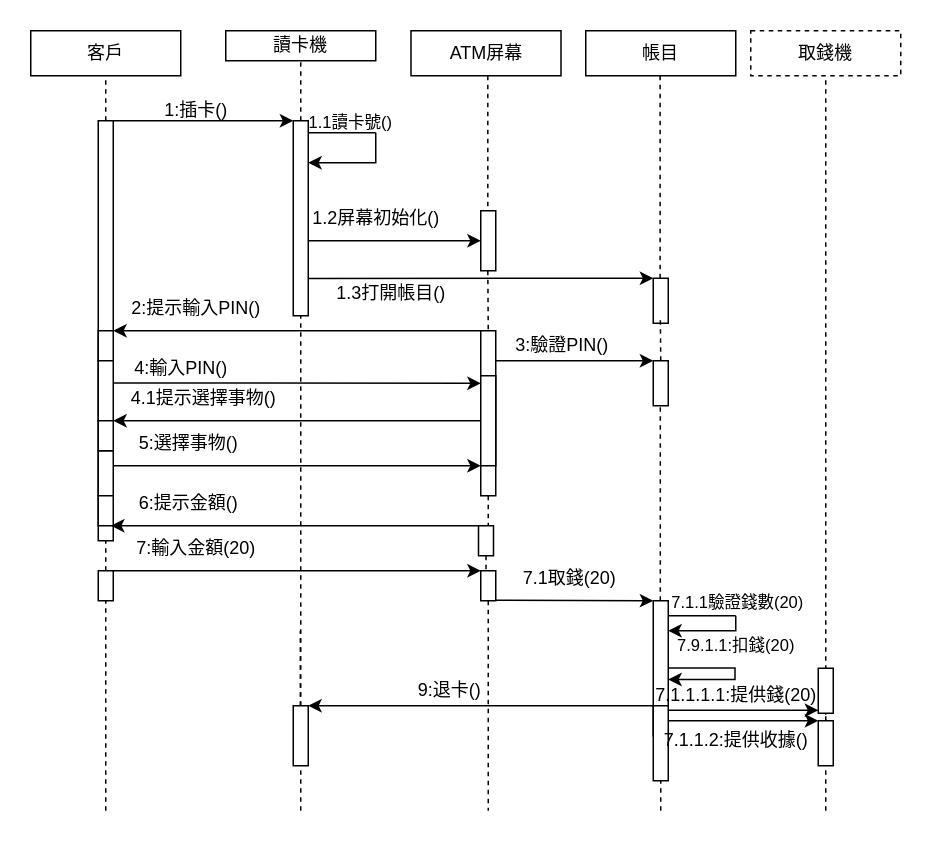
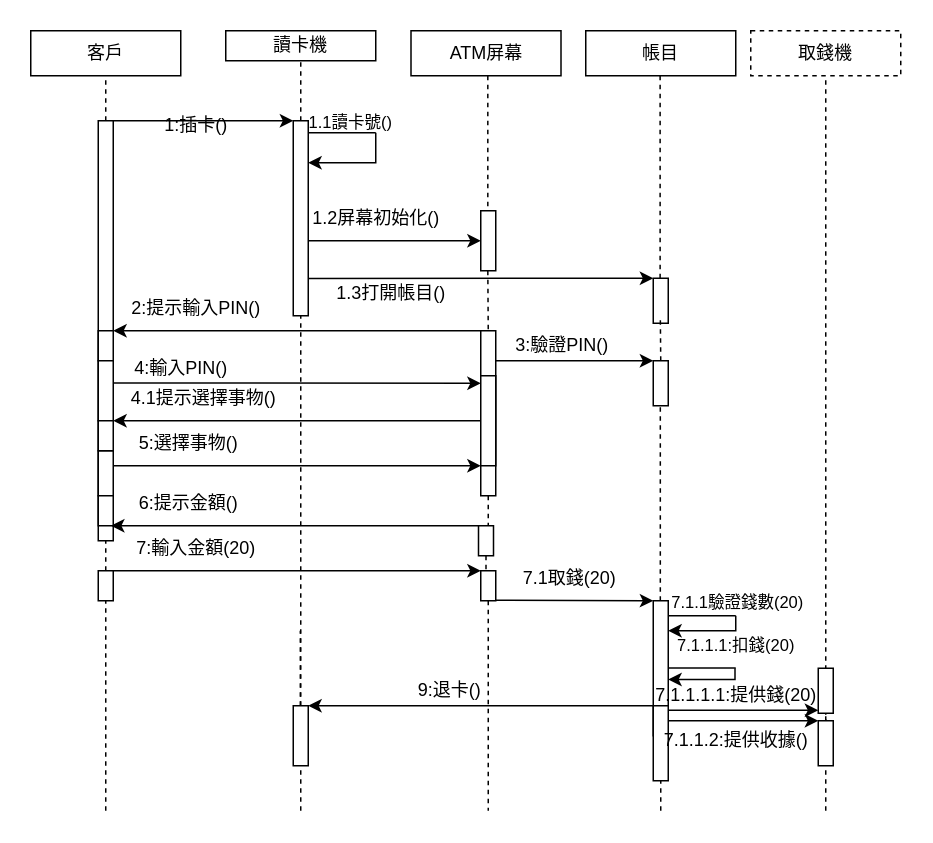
(196, 110) -> (196, 125)
(737, 646) -> (737, 646)
